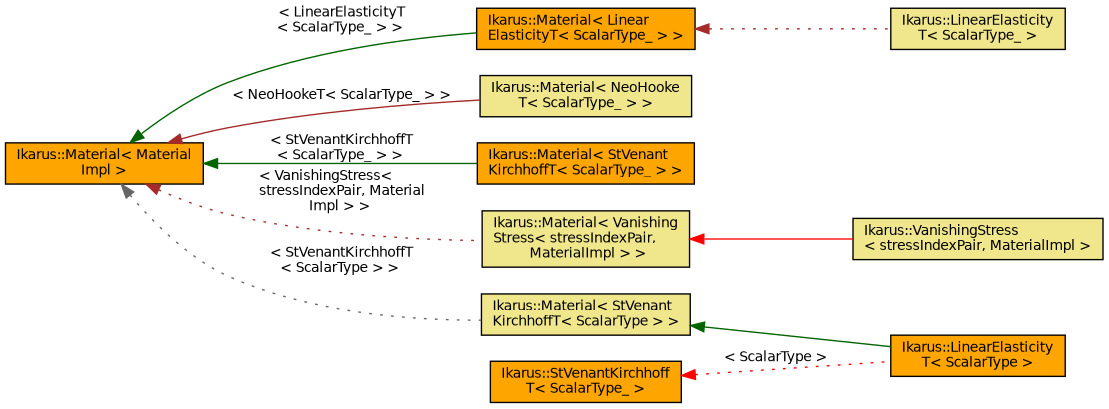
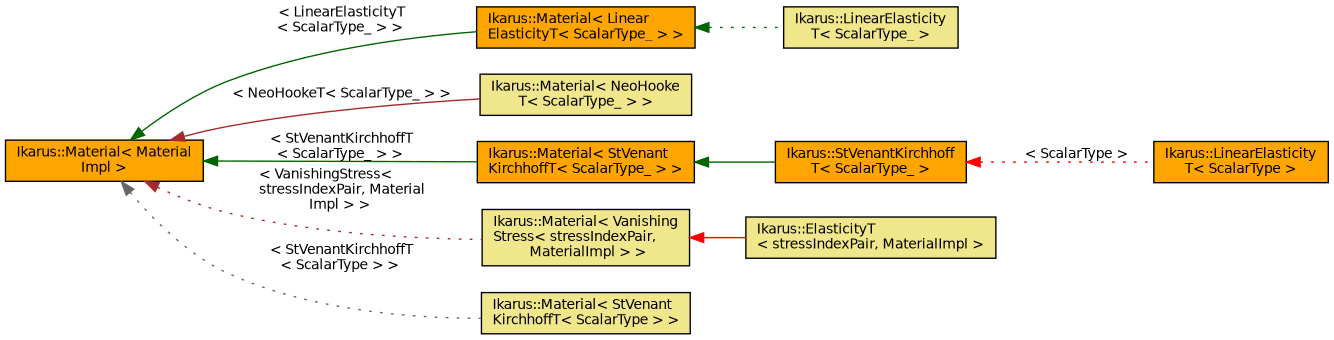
(800, 29) -> (746, 27)
none -> (742, 162)
(978, 239) -> (871, 238)
(797, 337) -> none
